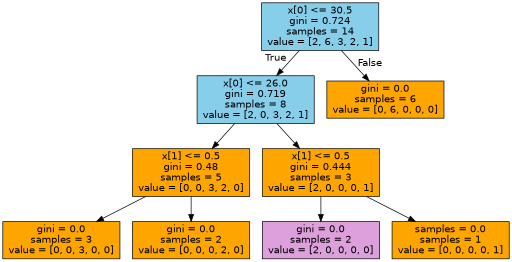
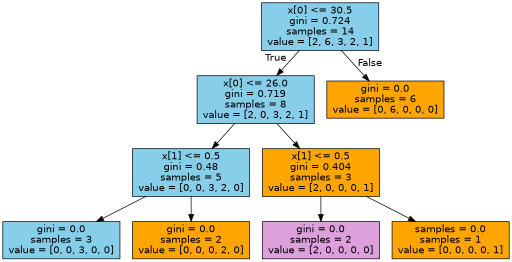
(191, 173) -> (191, 173)
(321, 173) -> (321, 173)
(61, 240) -> (61, 240)
